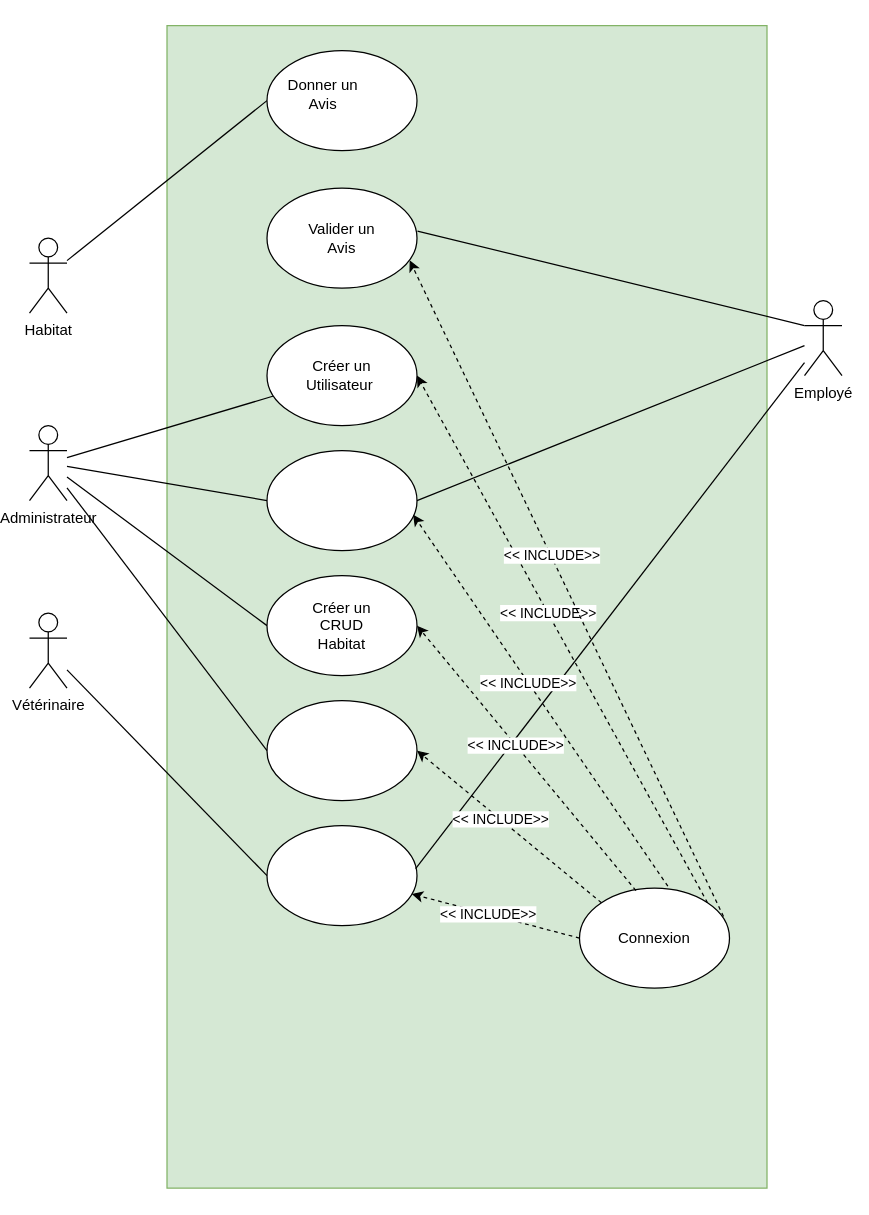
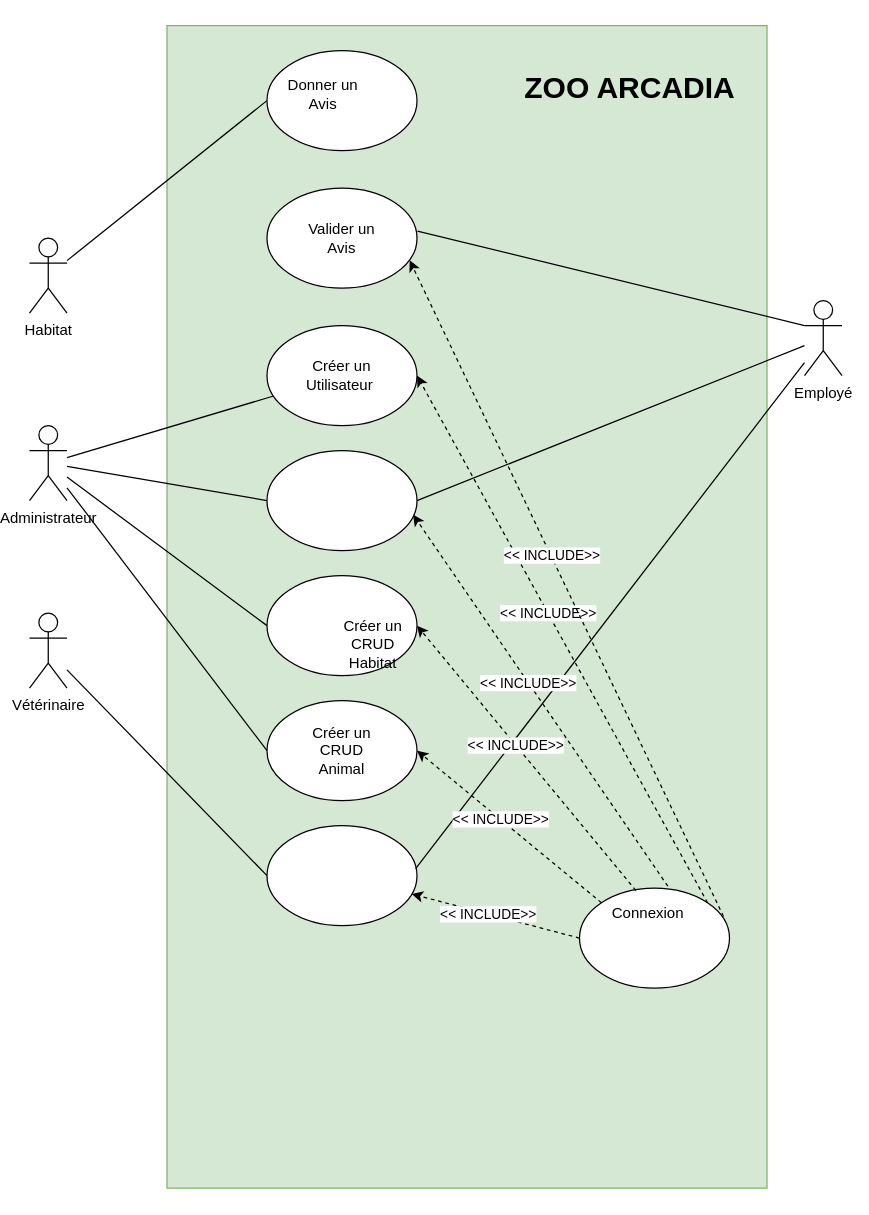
none -> (629, 88)
(342, 626) -> (373, 644)
none -> (342, 751)
(654, 938) -> (648, 913)
